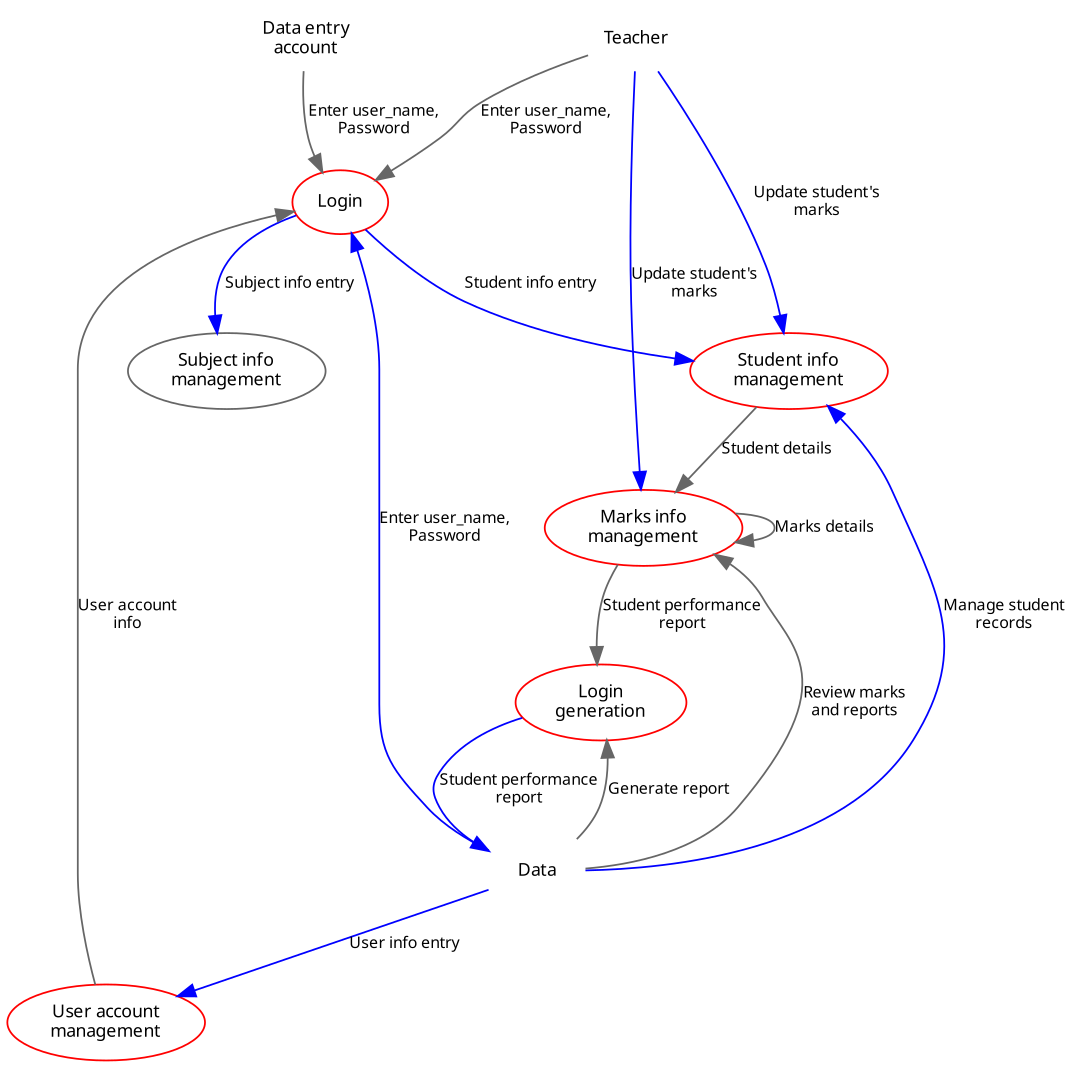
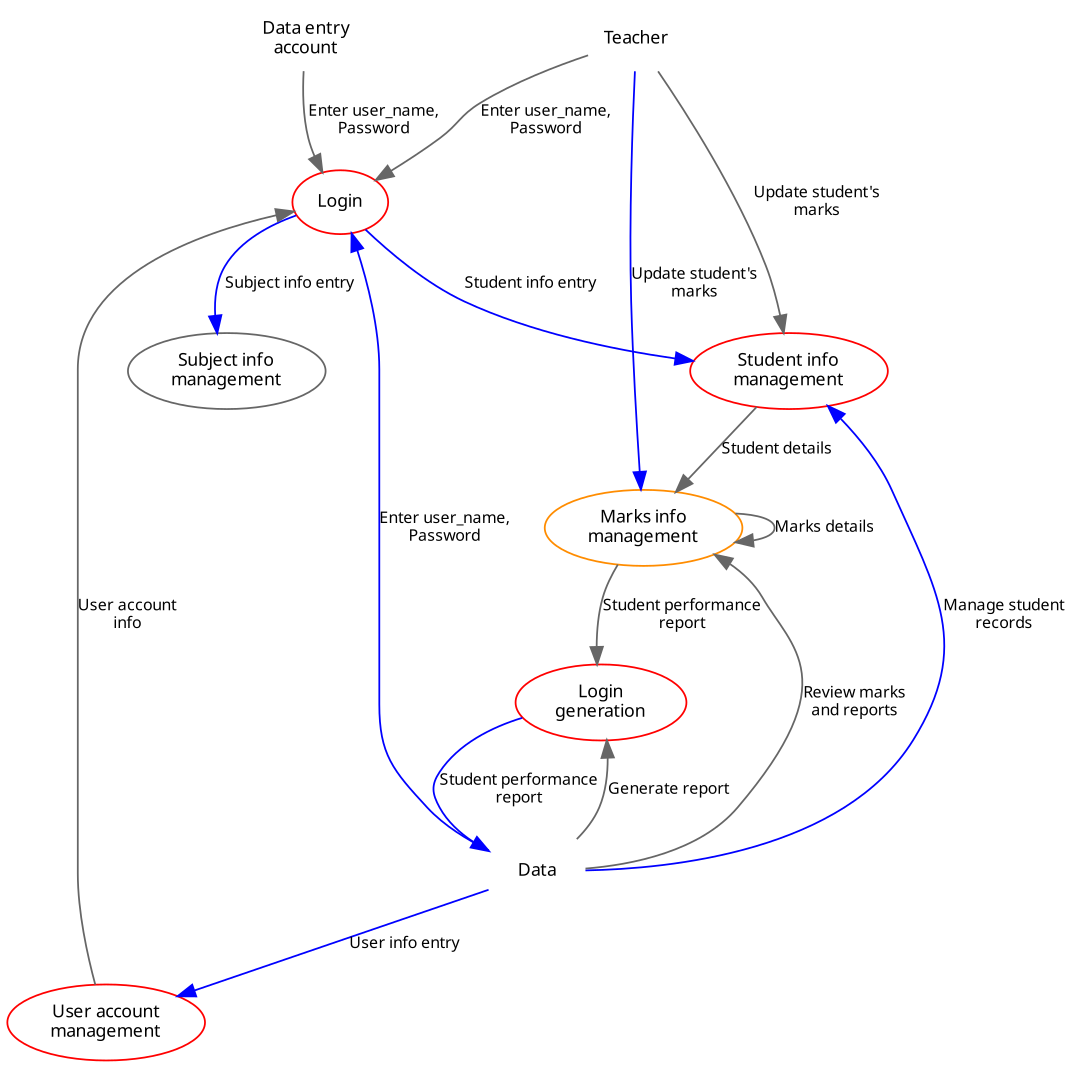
(730, 188) -> (730, 188)
(644, 528) -> (644, 528)
